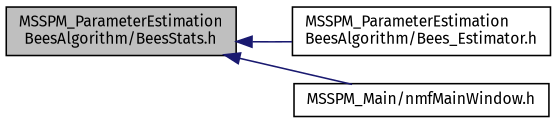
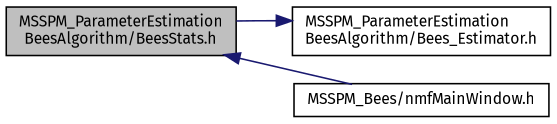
(272, 42) -> (256, 21)
(421, 100) -> (421, 100)
